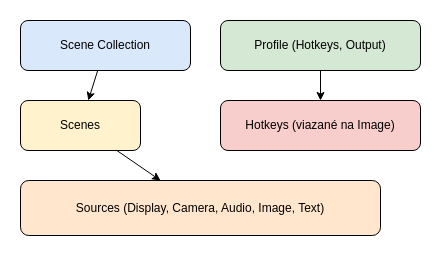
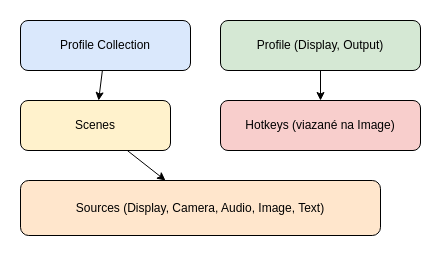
(106, 46) -> (106, 46)
(321, 46) -> (321, 46)
(81, 126) -> (96, 126)
